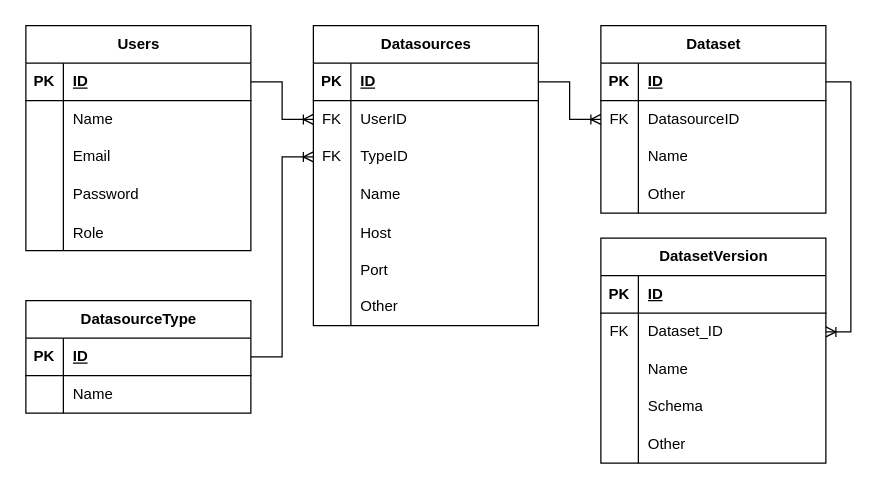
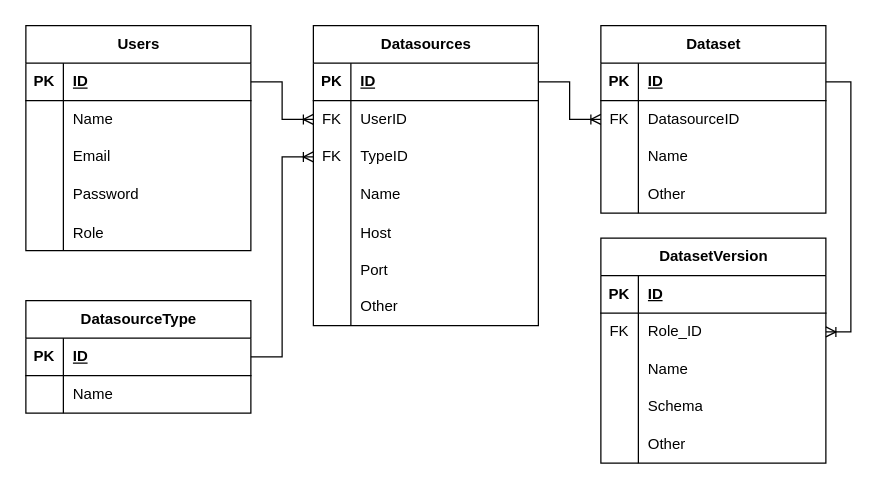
(690, 332) -> (676, 332)
